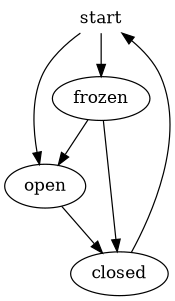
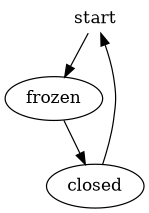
(45, 186) -> none
